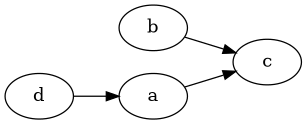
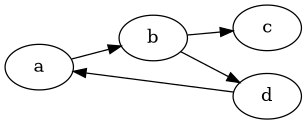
none -> (205, 64)
(204, 81) -> (90, 54)
